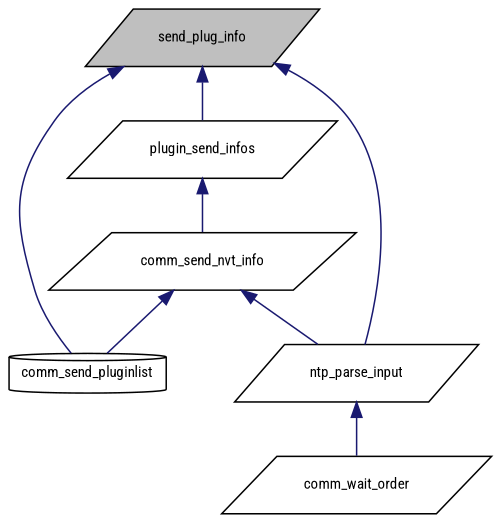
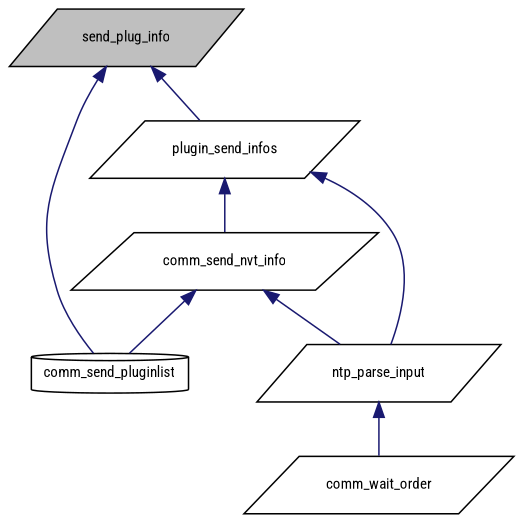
(377, 190) -> (398, 245)
